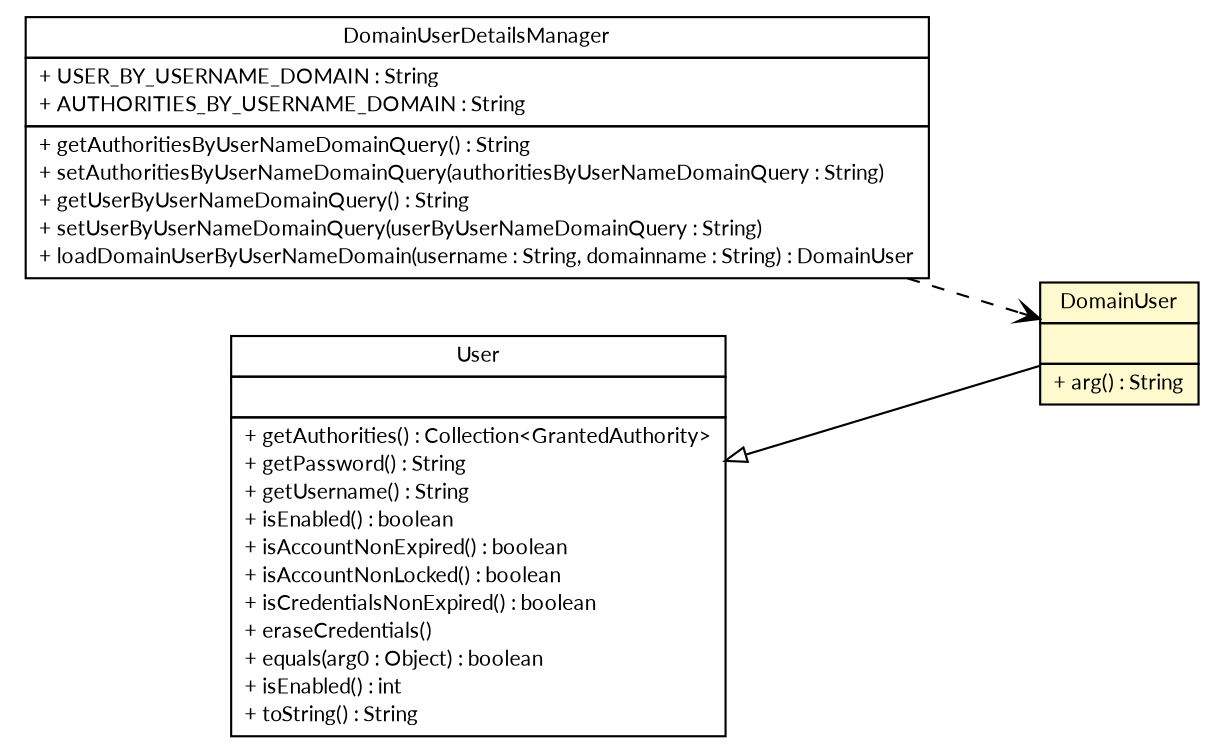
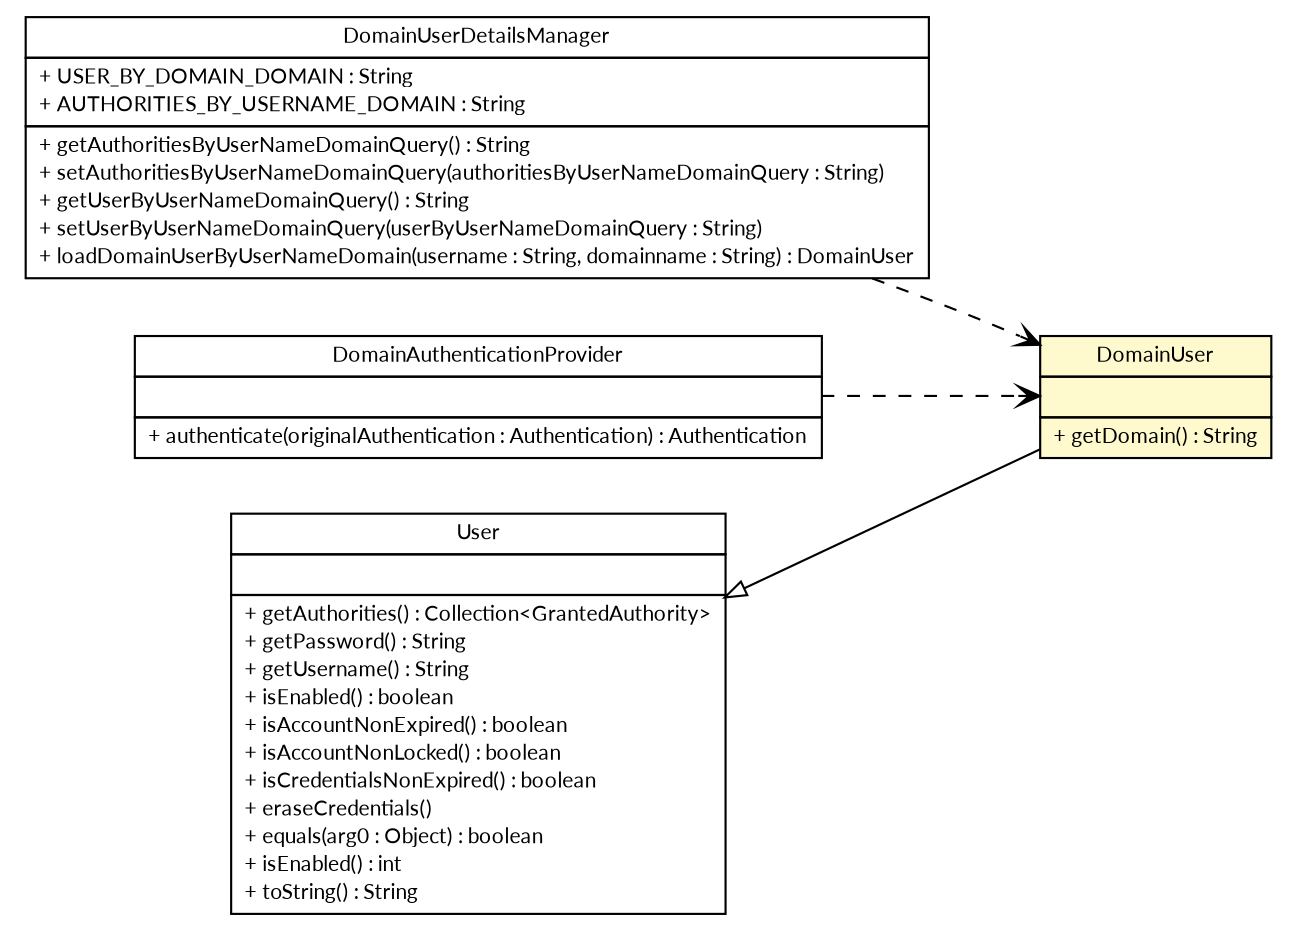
(240, 77) -> (227, 77)
(1119, 383) -> (1156, 437)
none -> (477, 396)
